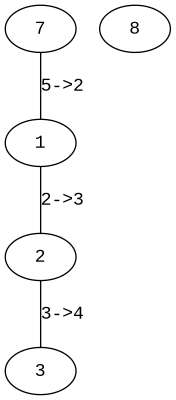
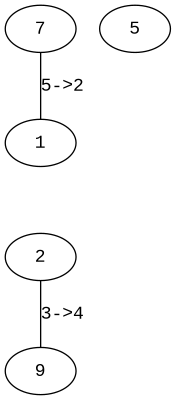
(135, 29) -> (135, 29)
(41, 200) -> none
(41, 371) -> (41, 371)
